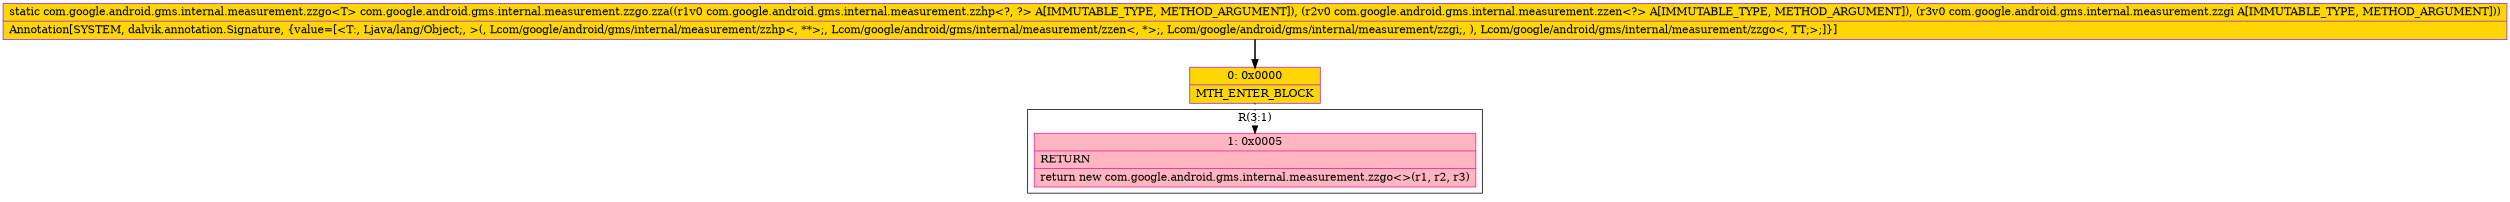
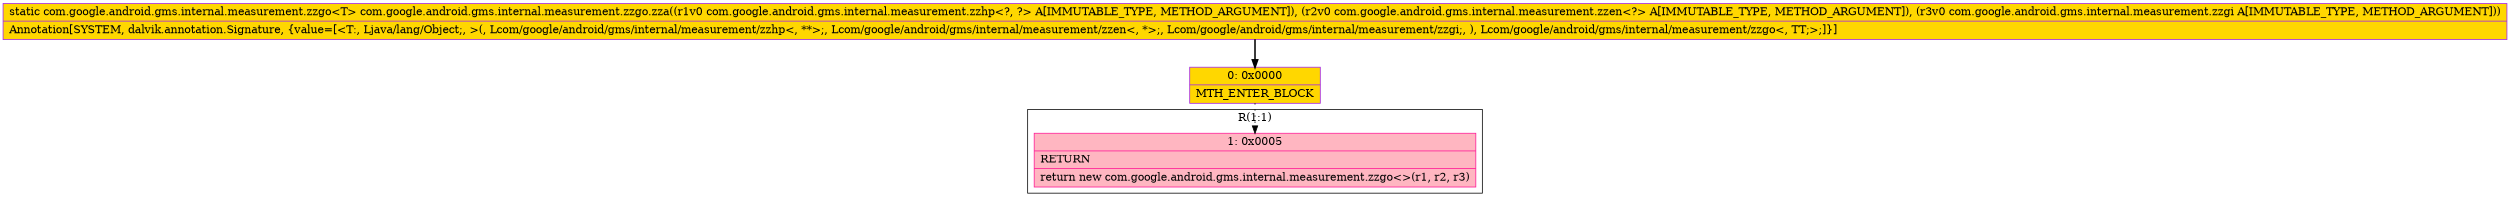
(1255, 118) -> (1255, 118)
